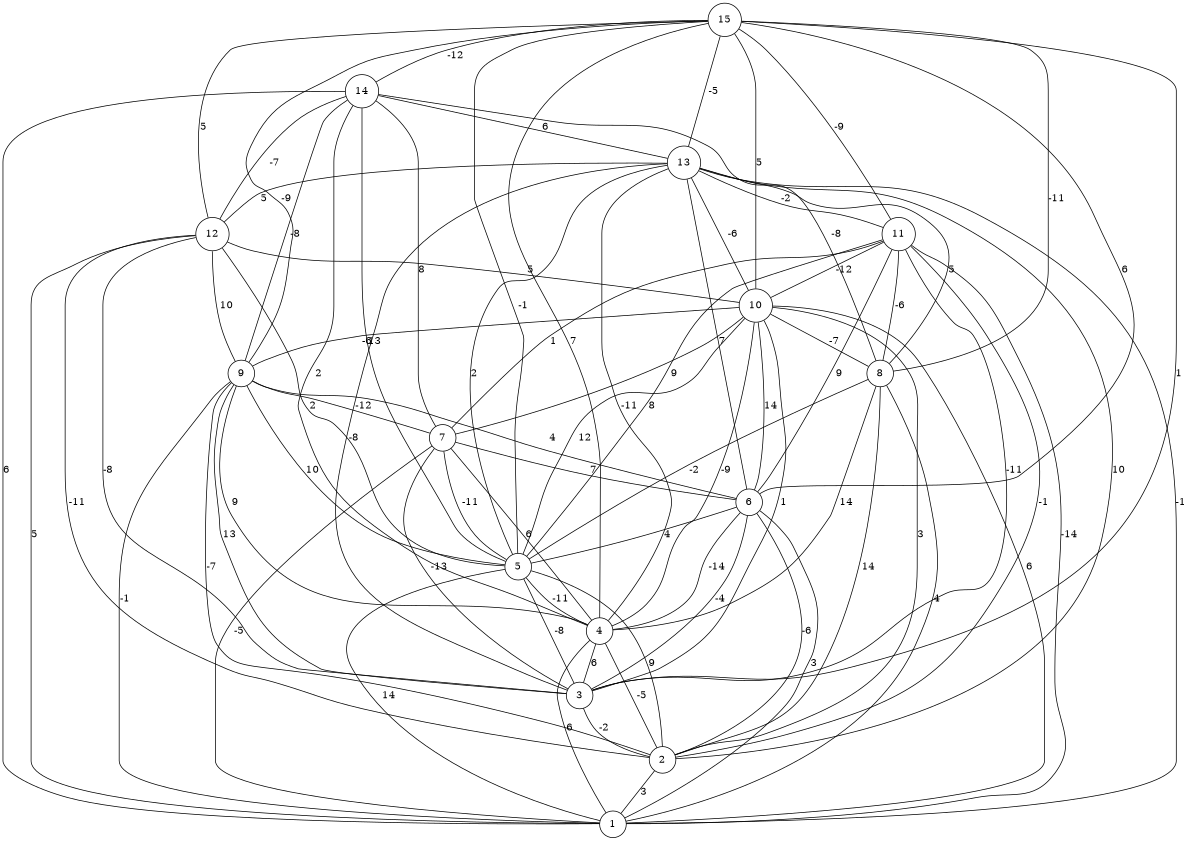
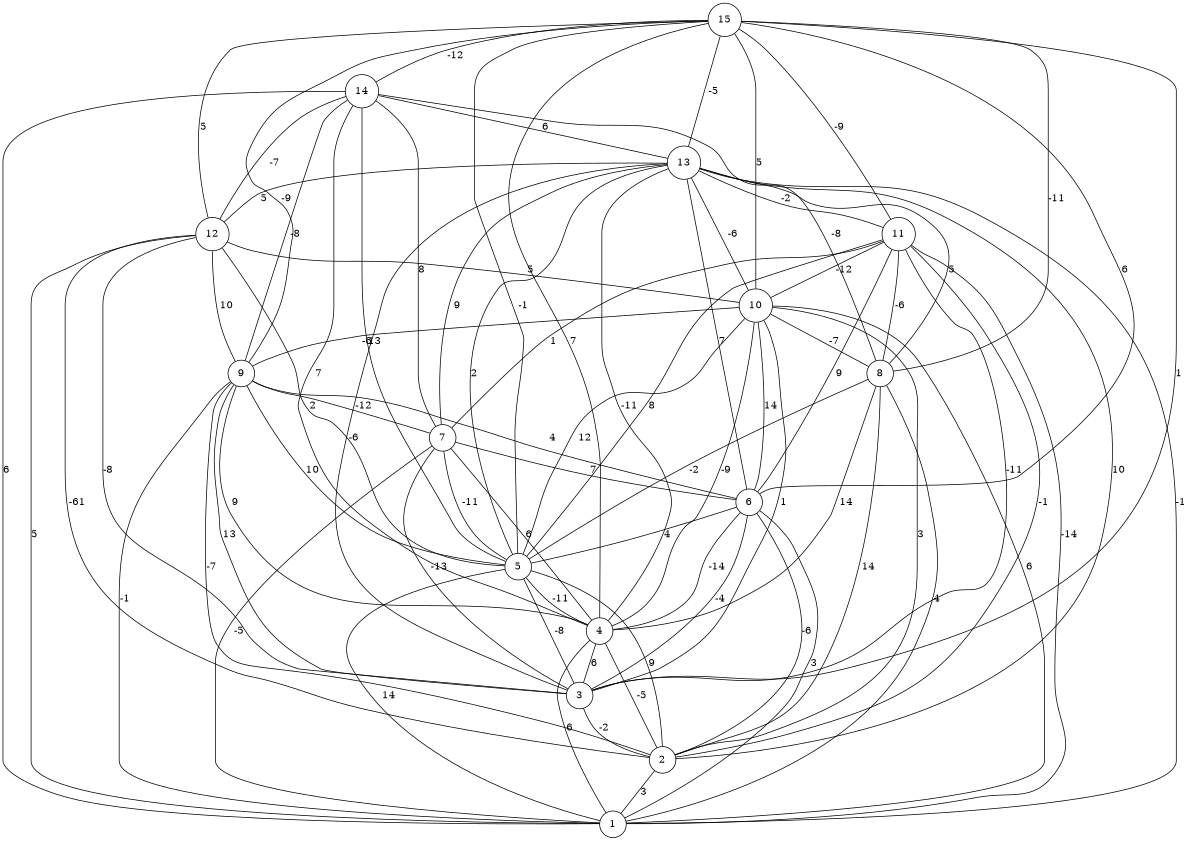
(319, 373) -> (319, 373)
(605, 388) -> (492, 228)
(354, 438) -> (354, 438)
(77, 502) -> (77, 502)
